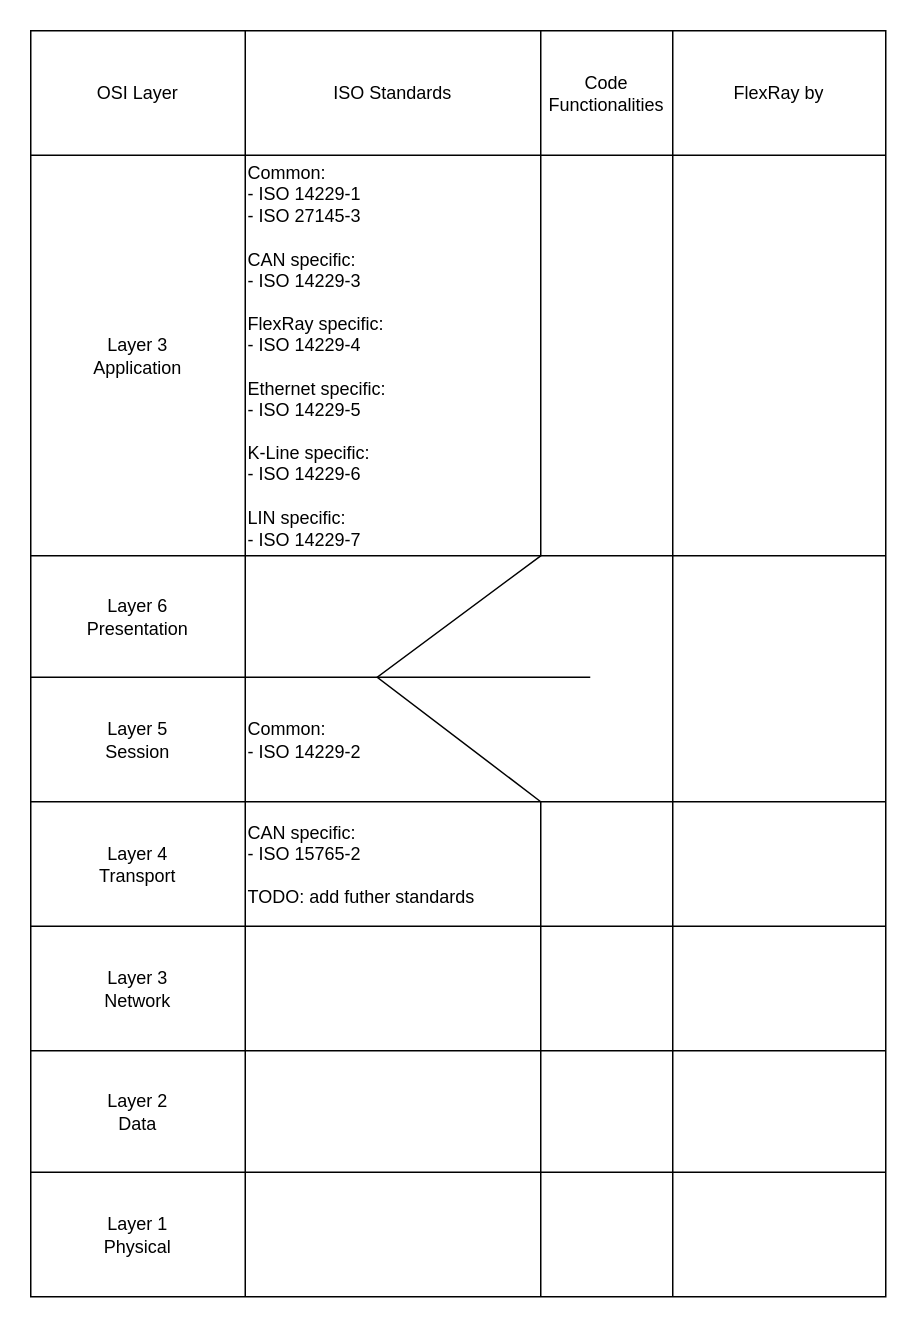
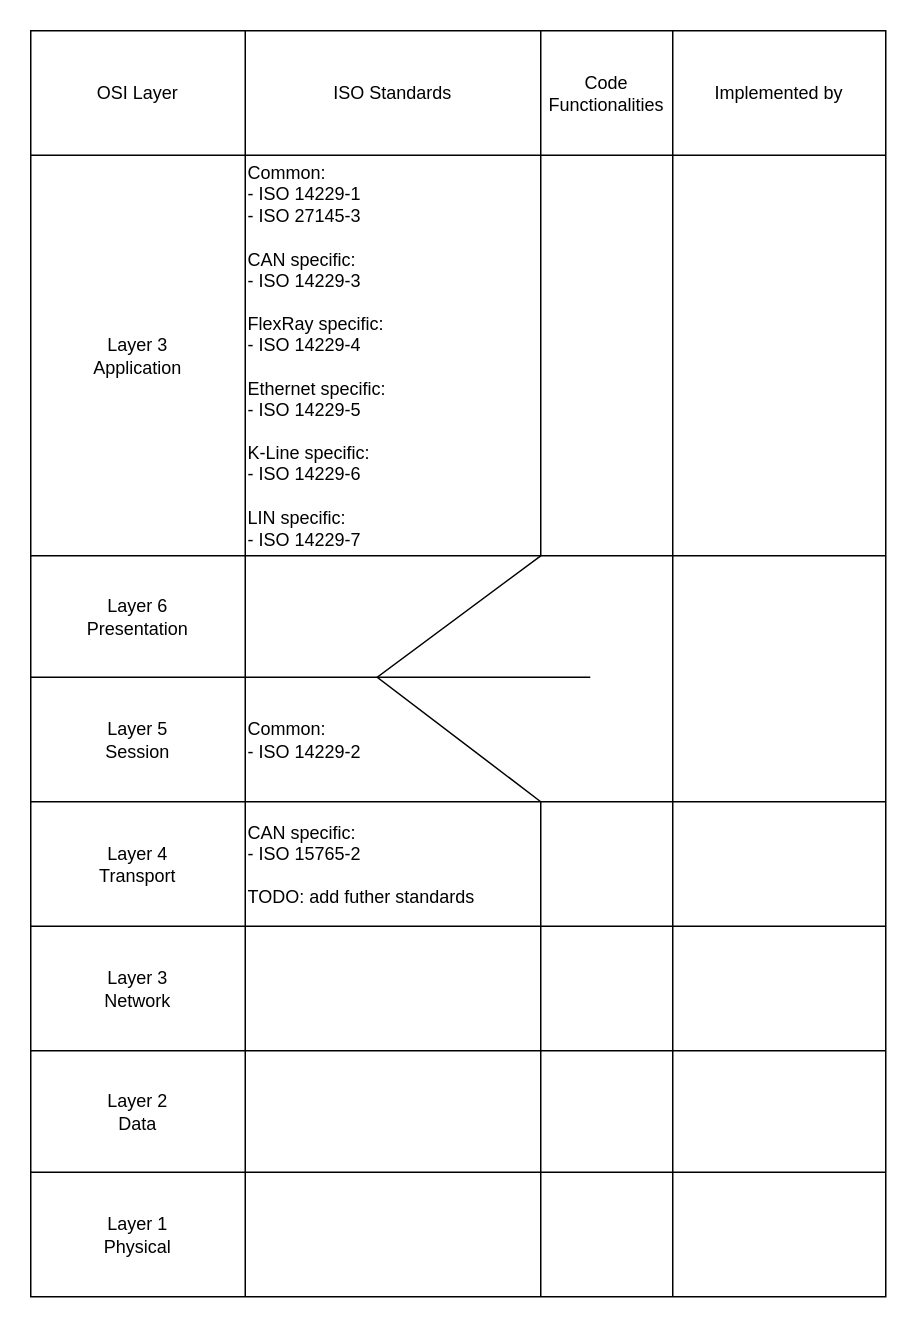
(779, 94) -> (779, 94)
